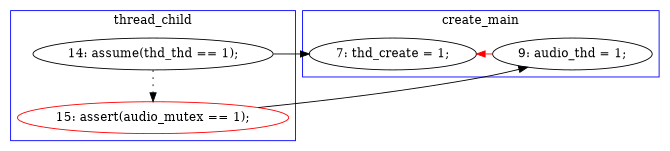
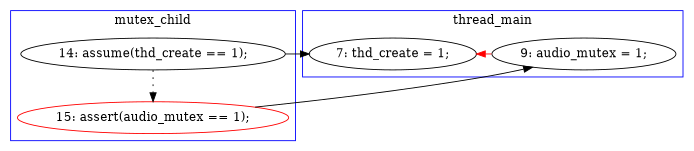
(153, 21) -> (153, 21)
(481, 21) -> (493, 21)
(153, 54) -> (153, 54)
(572, 54) -> (584, 54)
